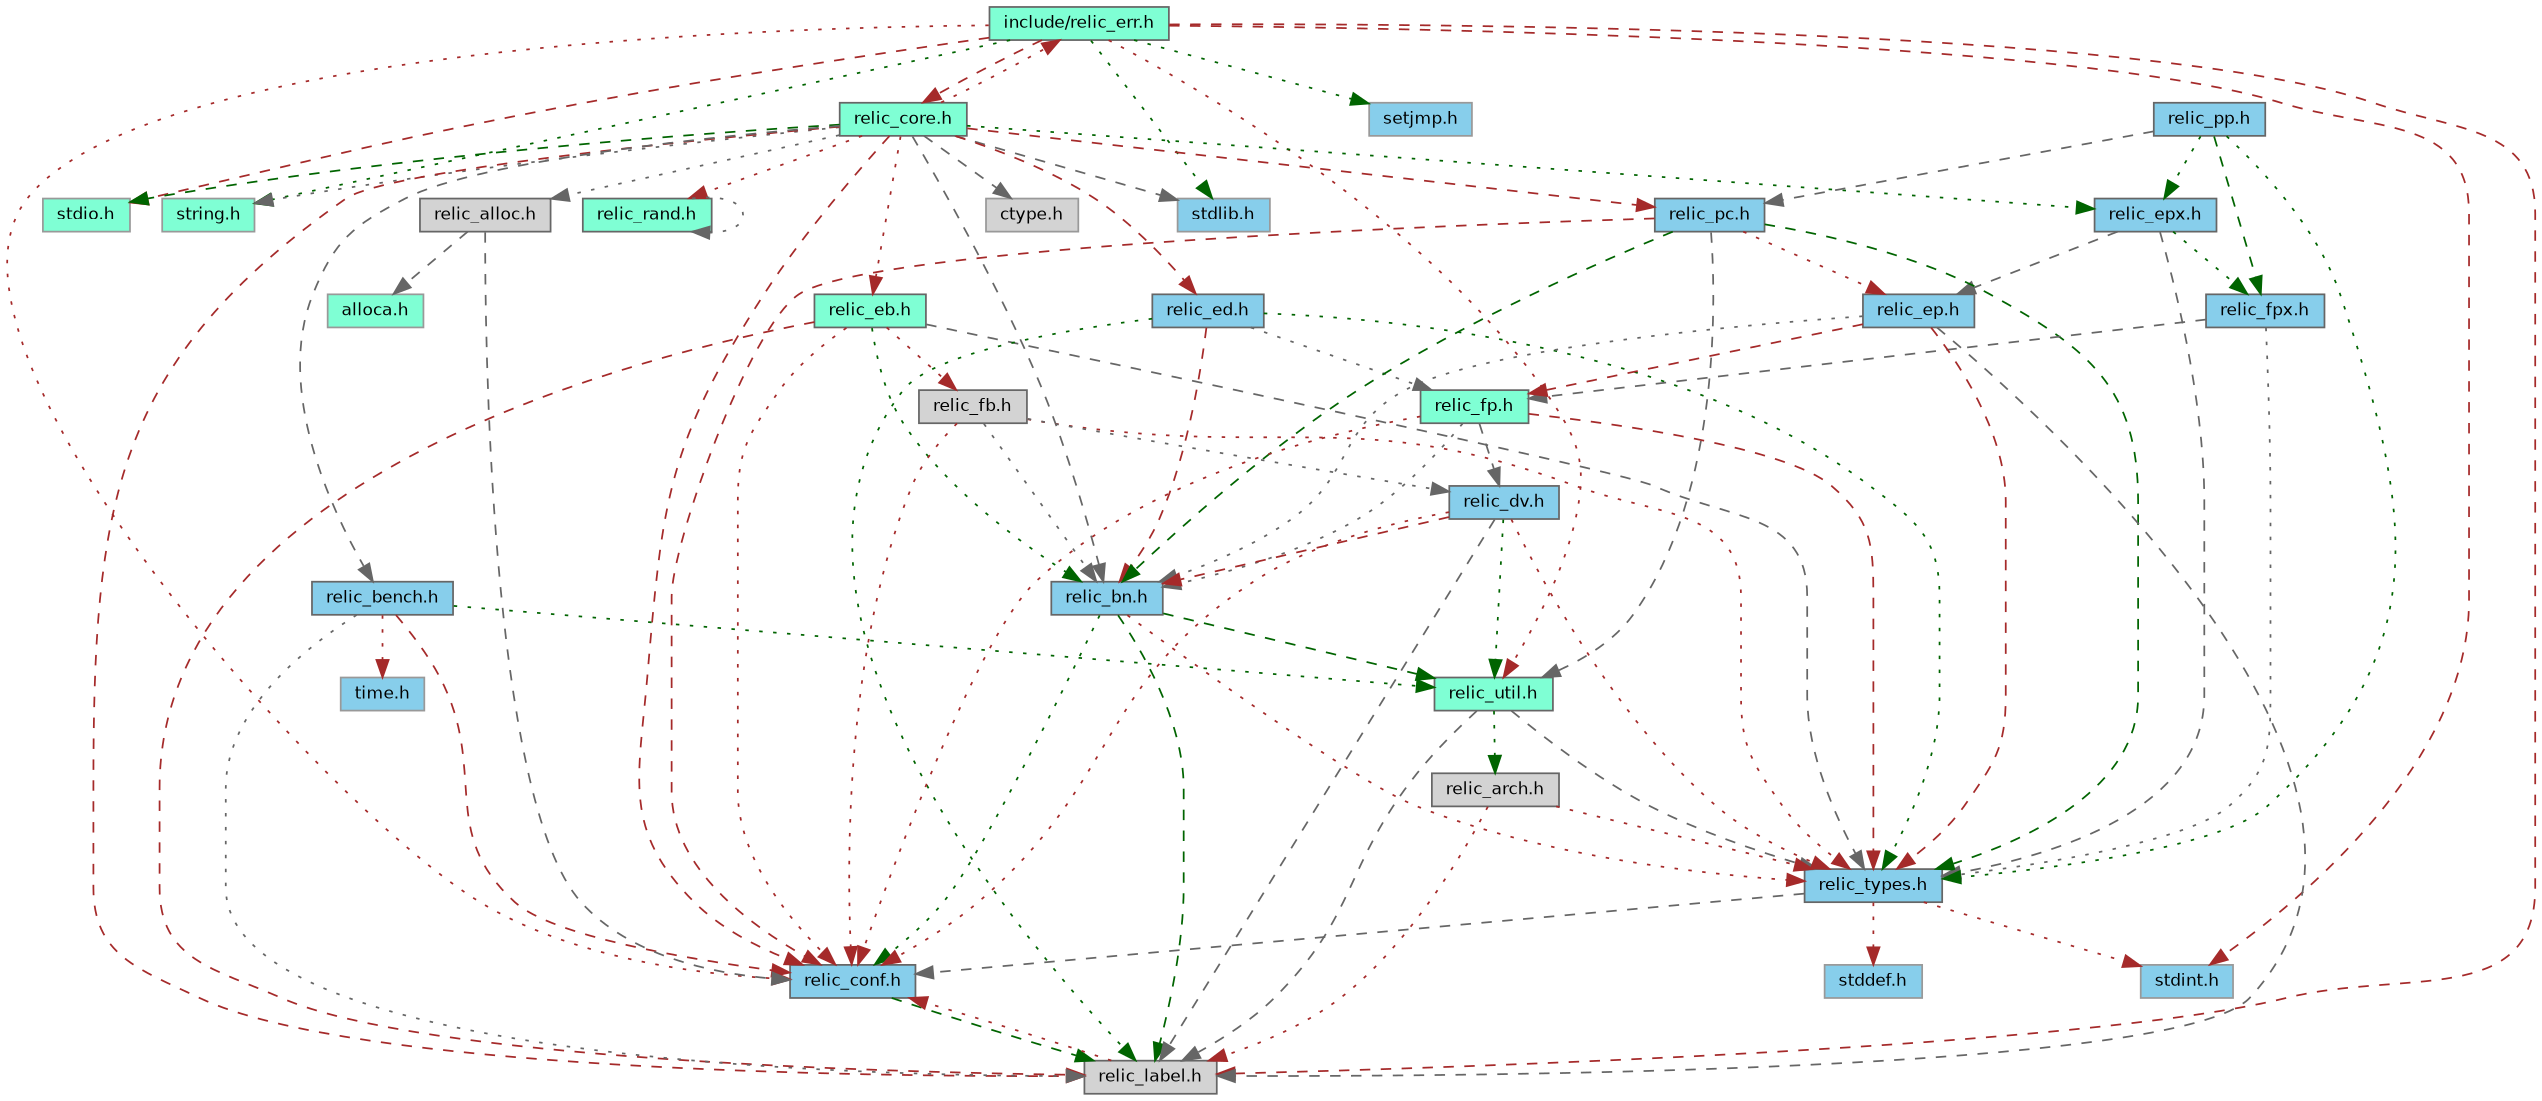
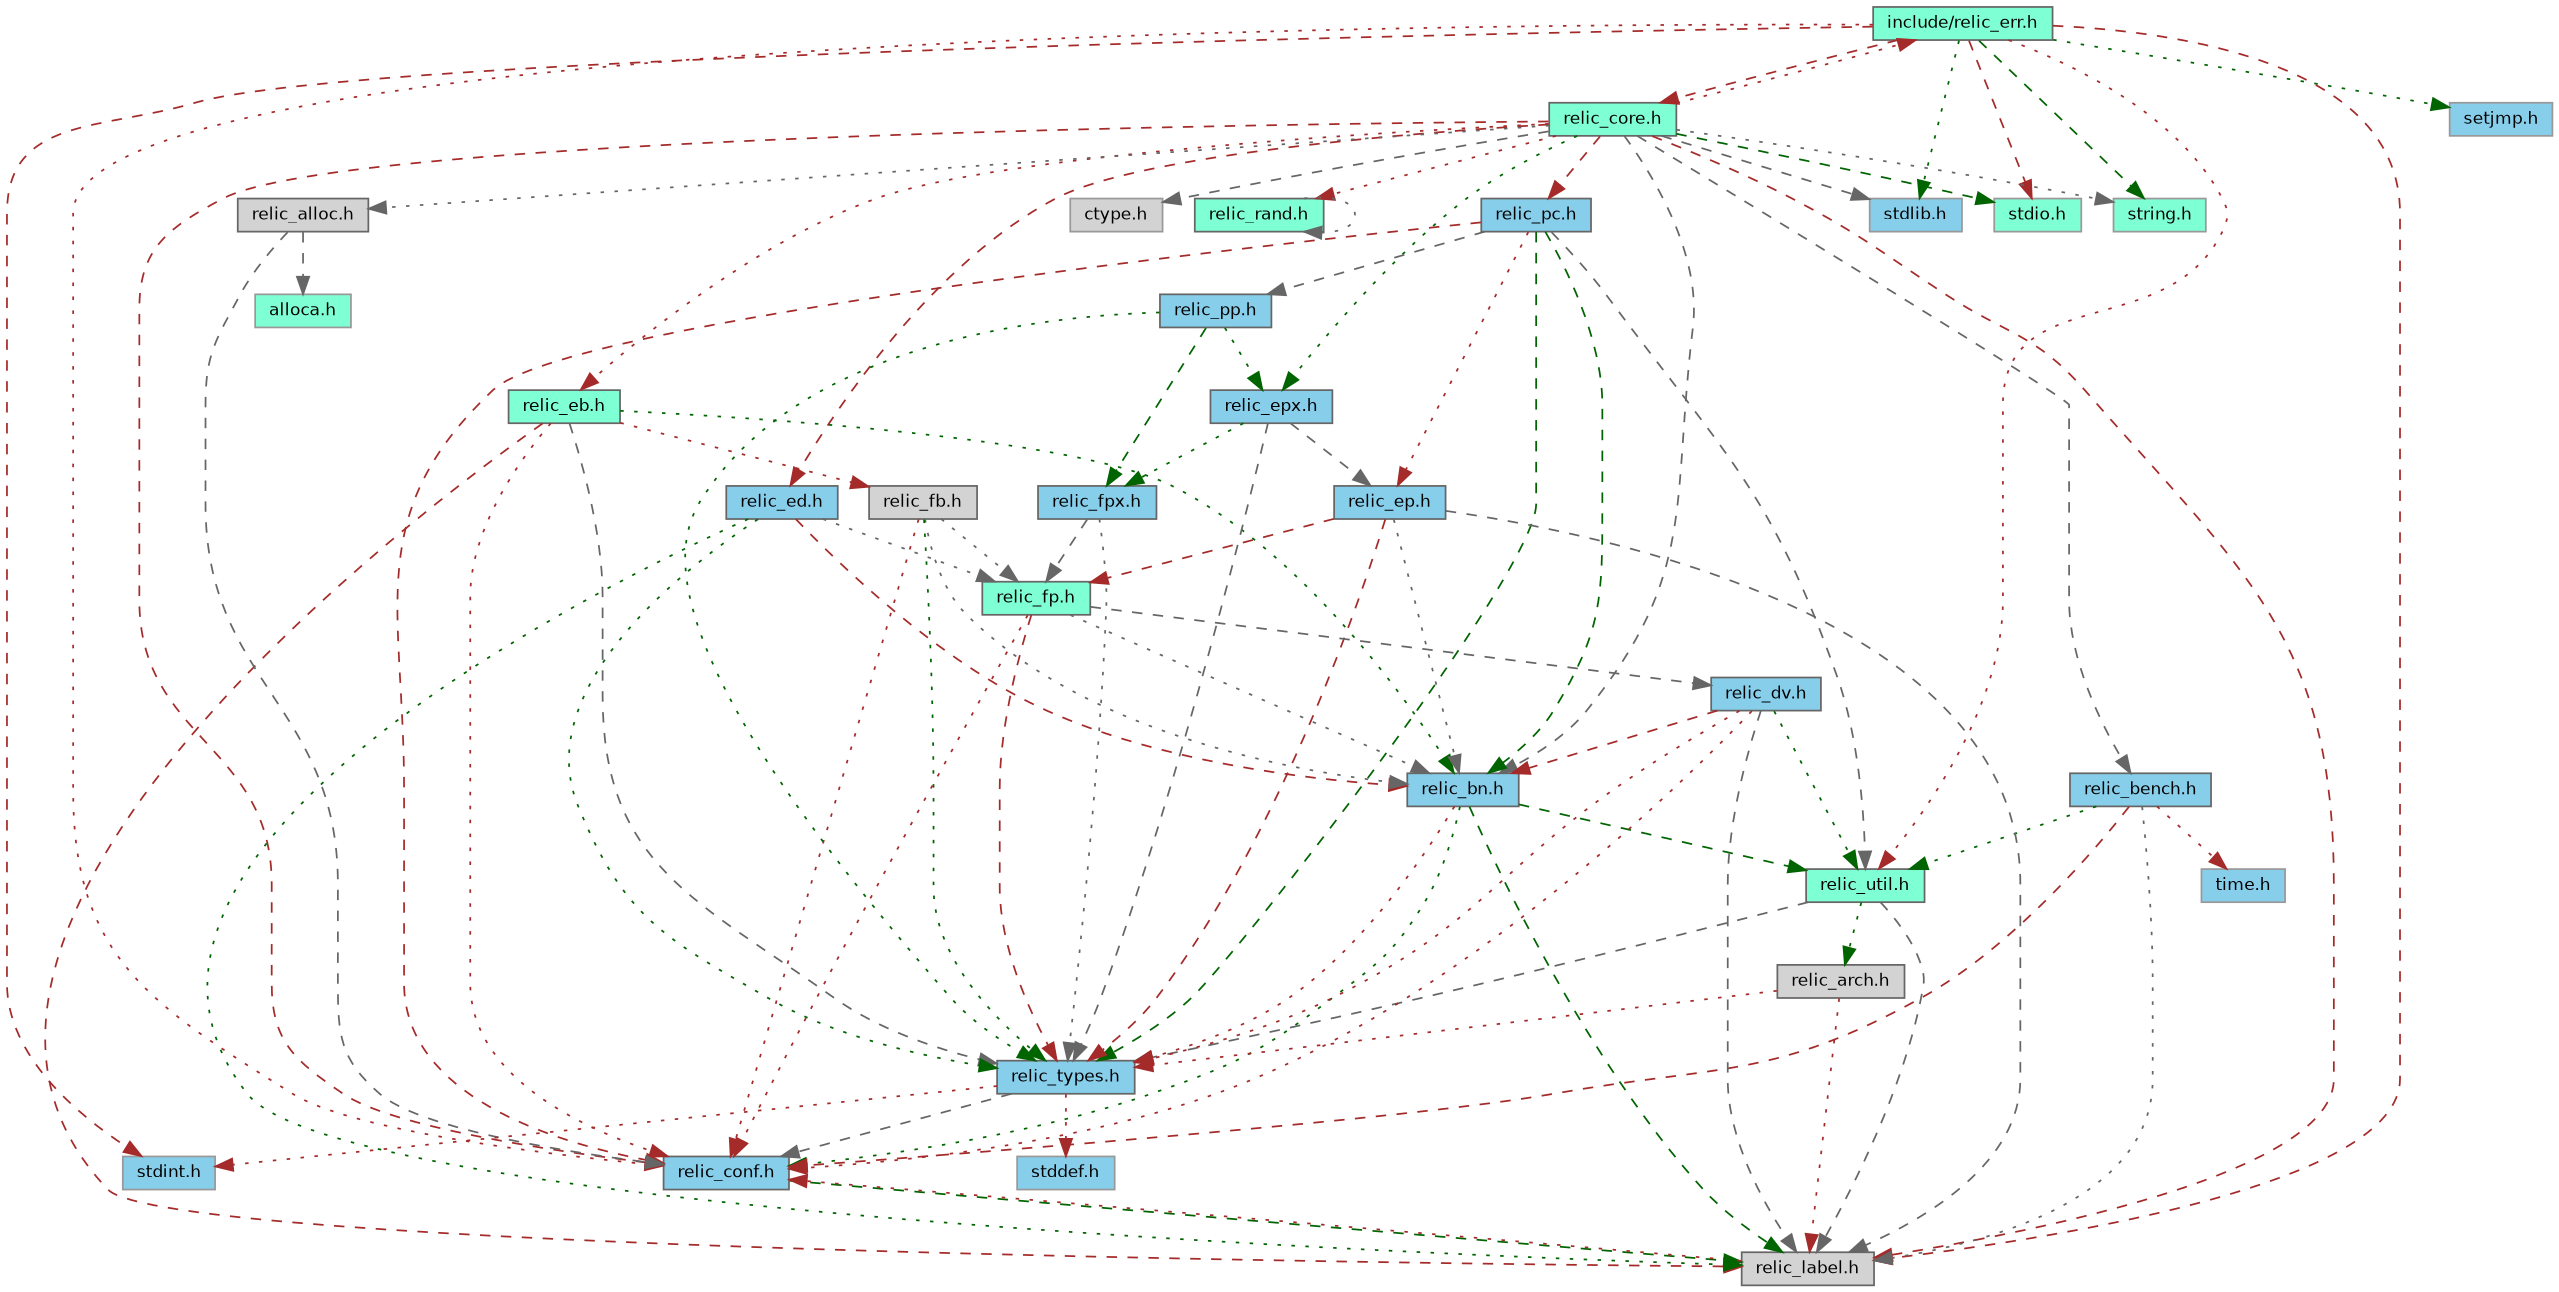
(641, 120) -> (2055, 113)
(1968, 166) -> (1380, 262)
(1230, 454) -> (973, 545)
(1555, 479) -> (934, 815)
